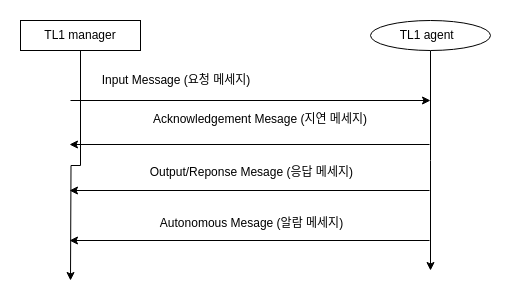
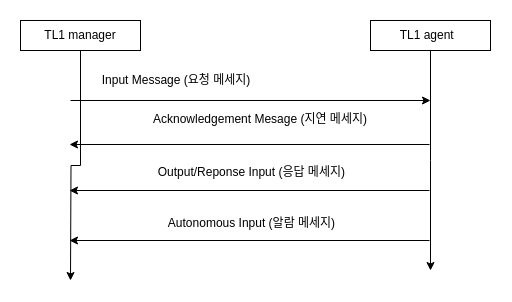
(431, 36) -> (431, 36)
(254, 173) -> (254, 173)
(252, 224) -> (252, 224)
